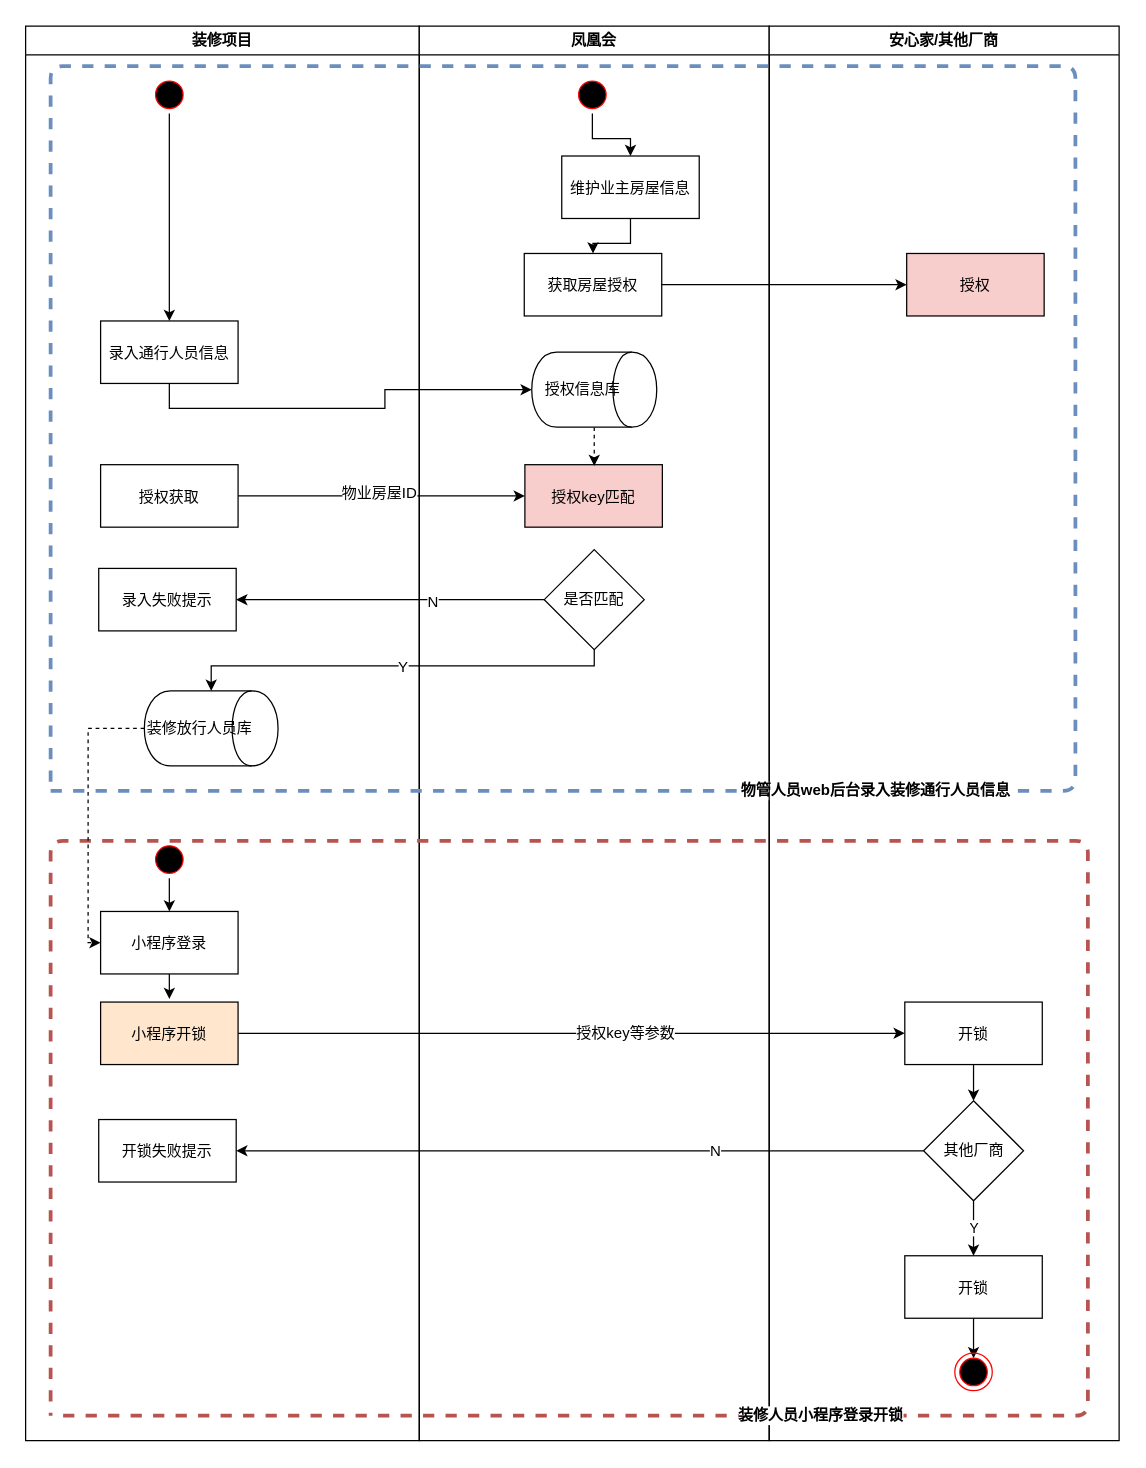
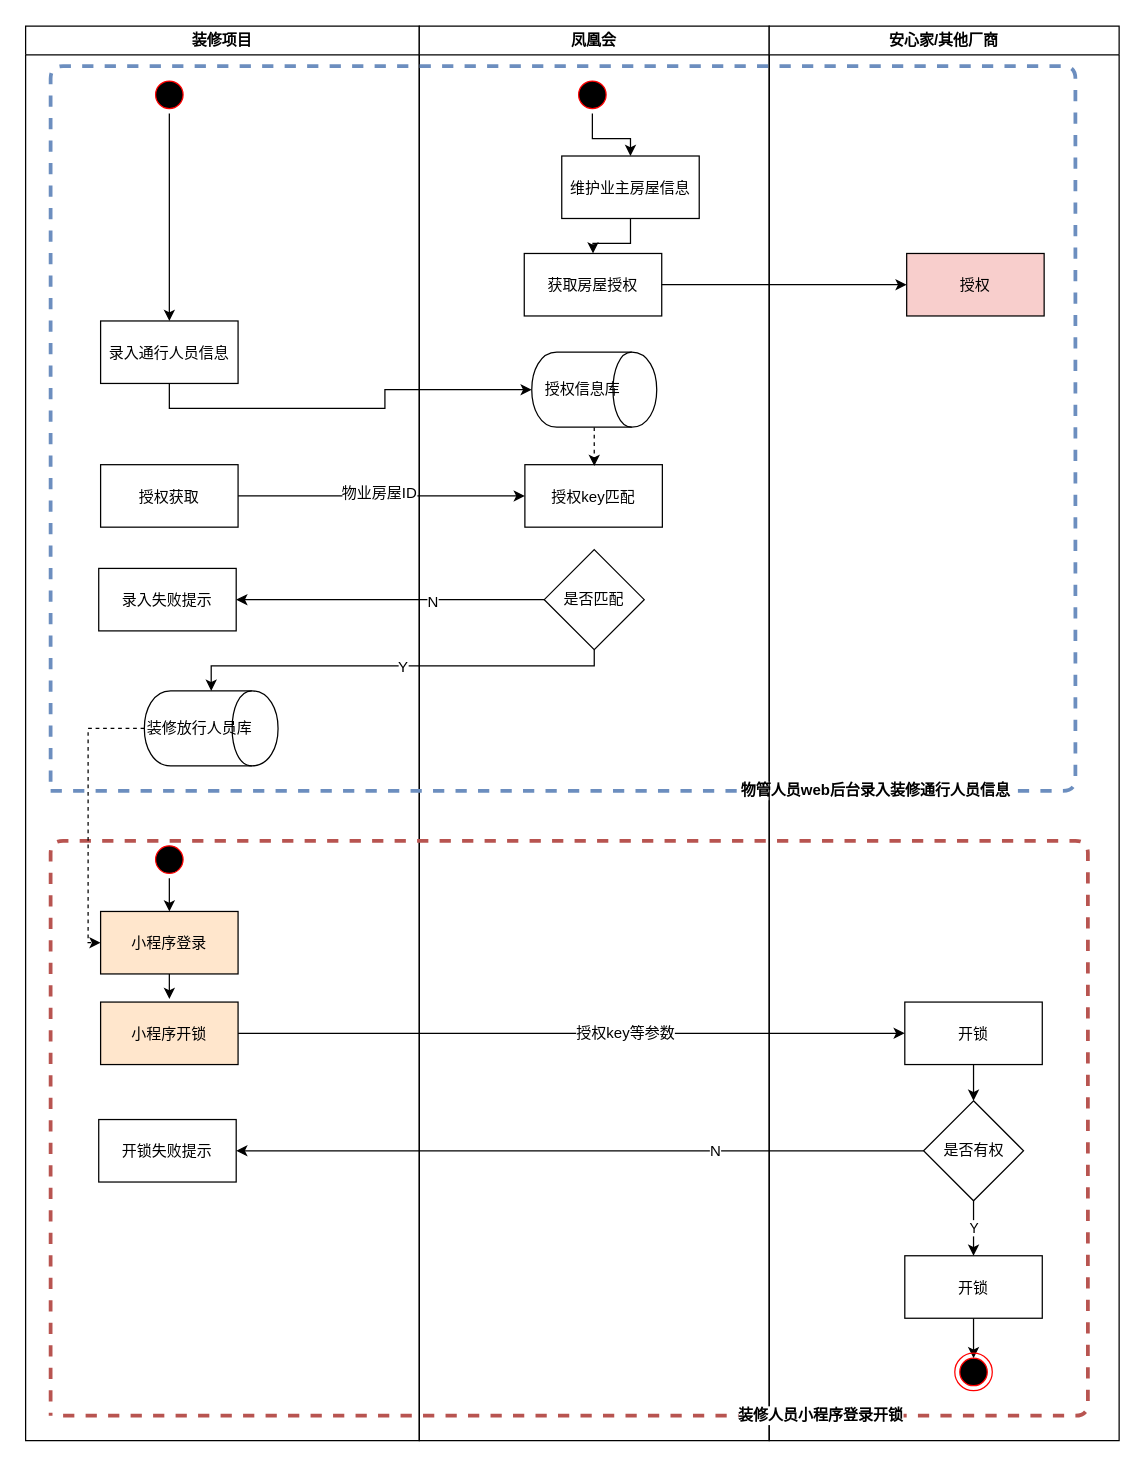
(594, 496) -> (594, 496)
(169, 943) -> (169, 943)
(974, 1151) -> (974, 1151)
